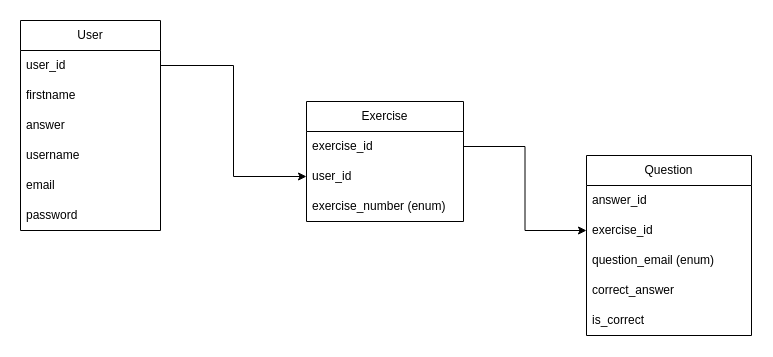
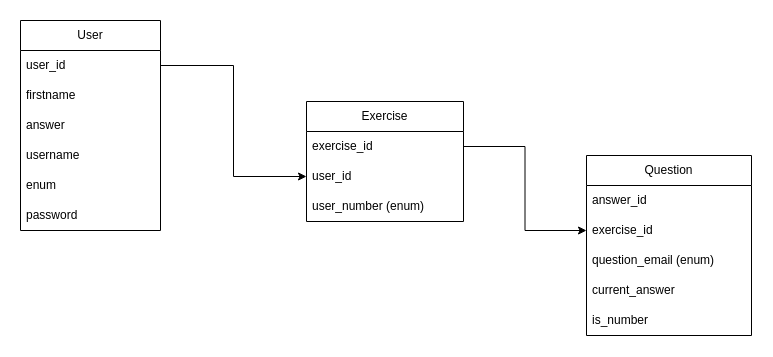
(40, 186) -> (40, 186)
(383, 207) -> (371, 207)
(640, 291) -> (640, 291)
(625, 321) -> (621, 321)
